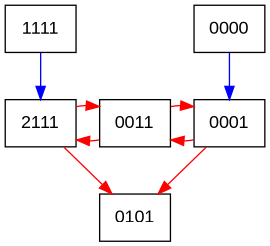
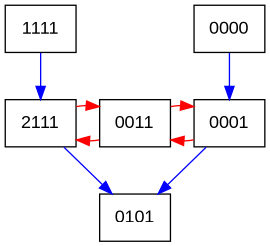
(83, 166) -> (83, 166)
(187, 166) -> (187, 166)
